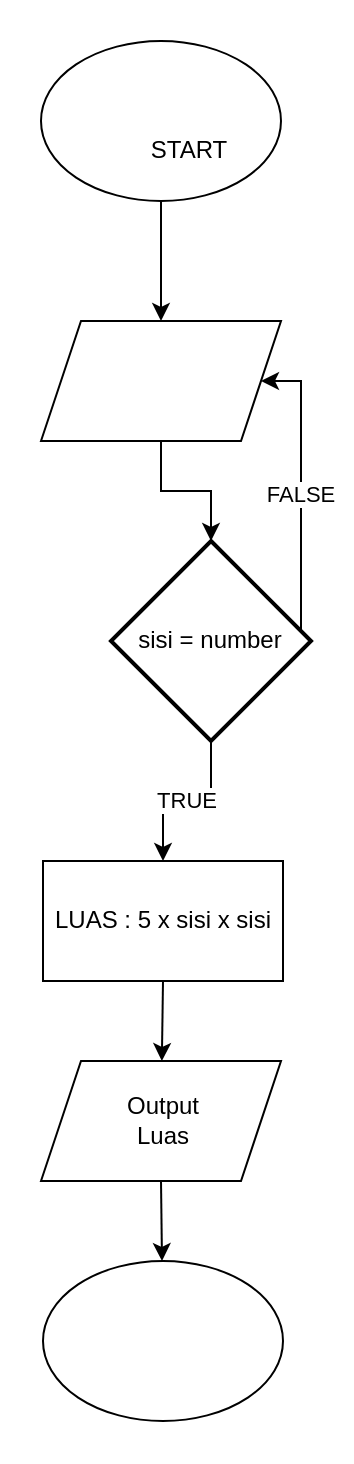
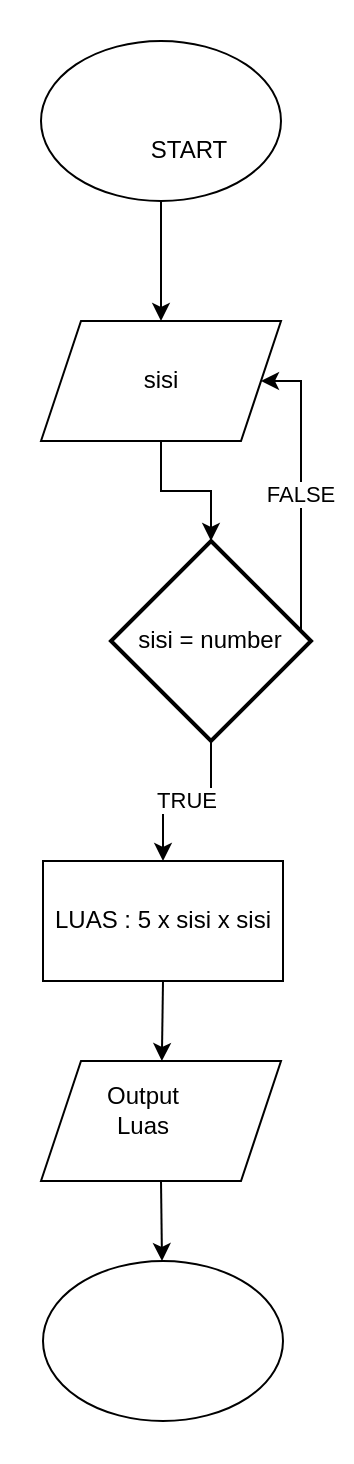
none -> (161, 381)
(163, 1121) -> (143, 1111)
